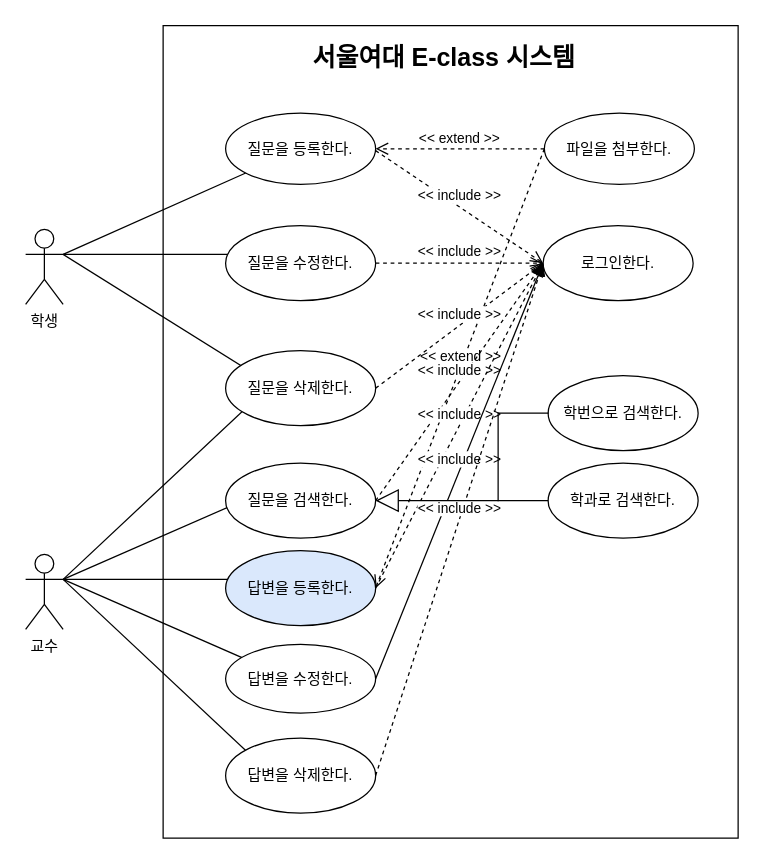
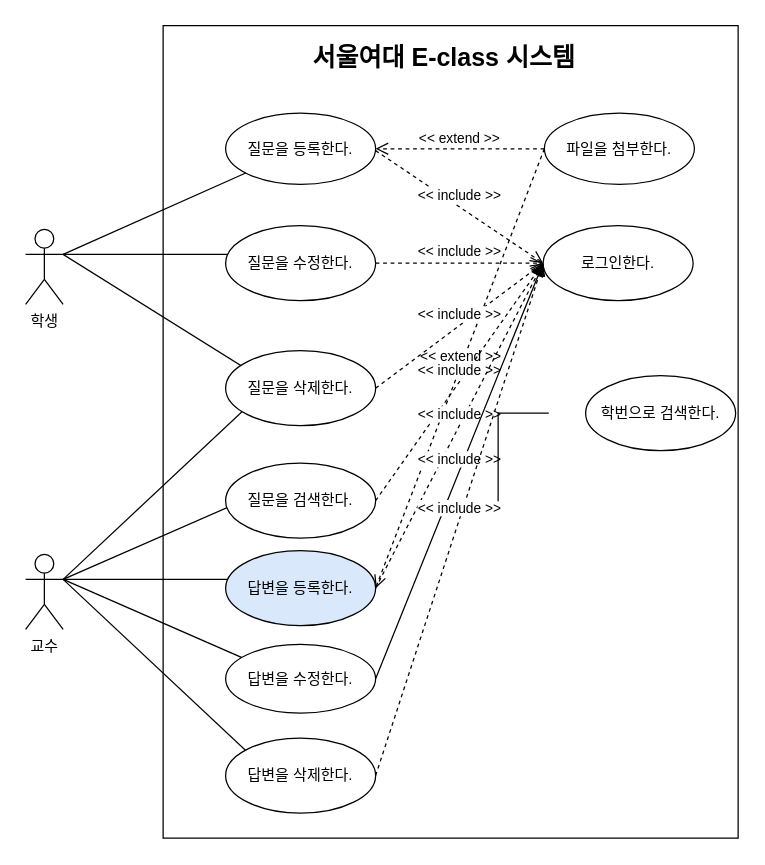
(623, 413) -> (661, 413)
(449, 501) -> none
(623, 501) -> none
